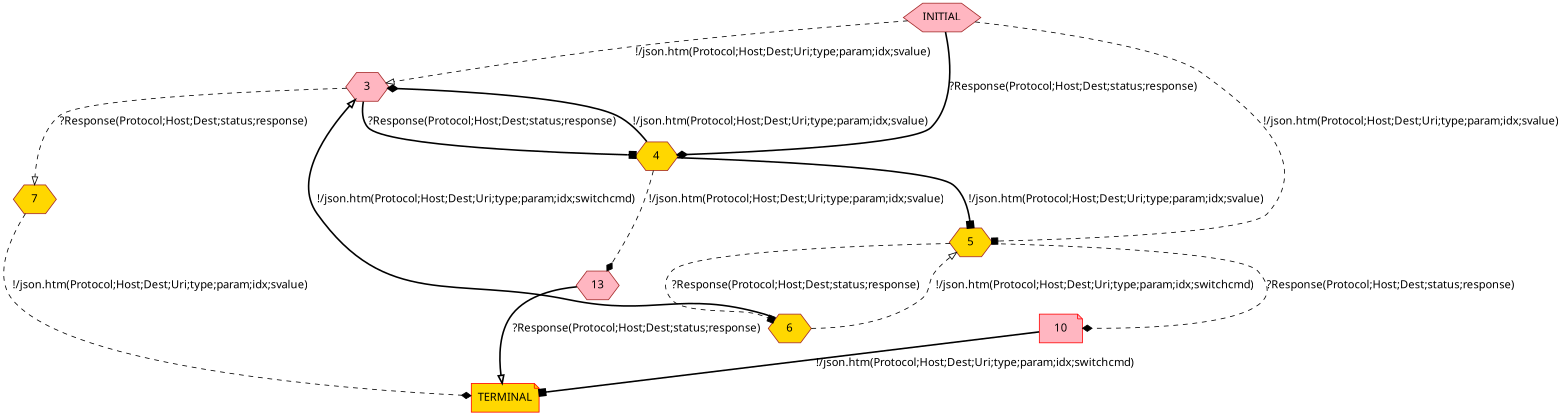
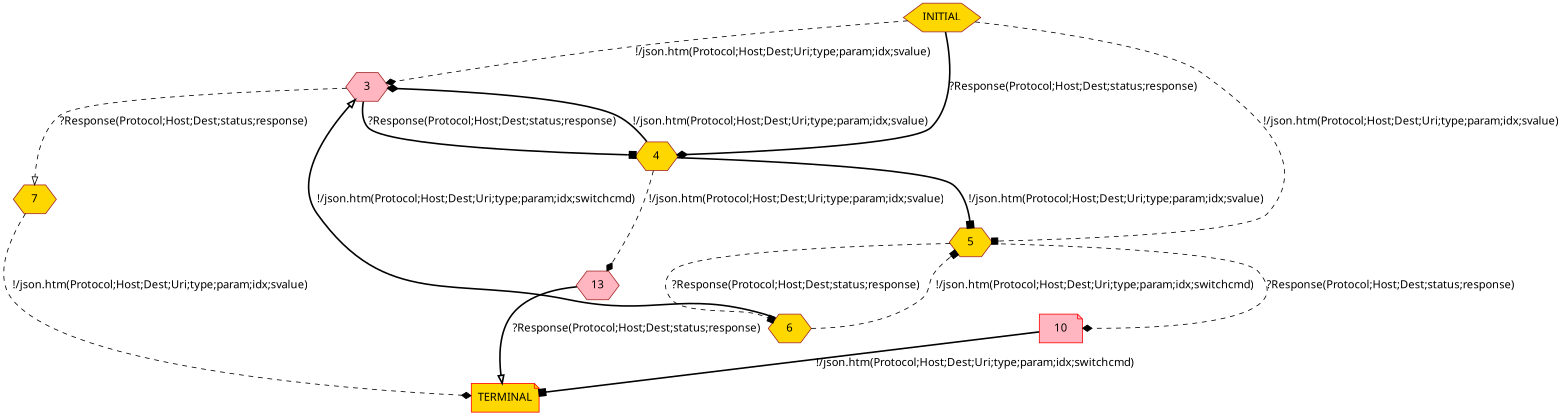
(942, 18) -> (942, 18)
(650, 45) -> (651, 44)
(894, 315) -> (894, 315)
